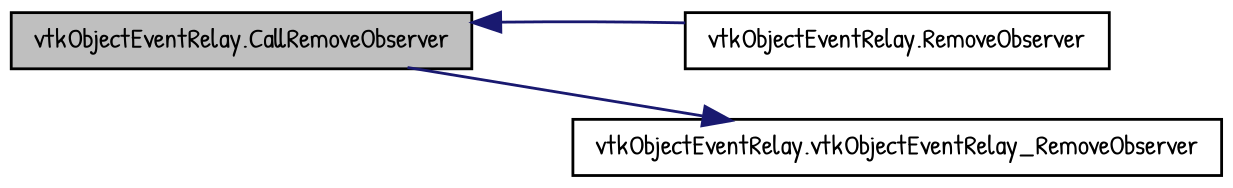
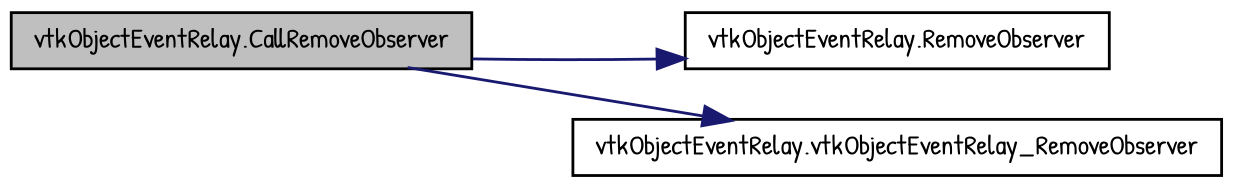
(593, 22) -> (565, 60)
